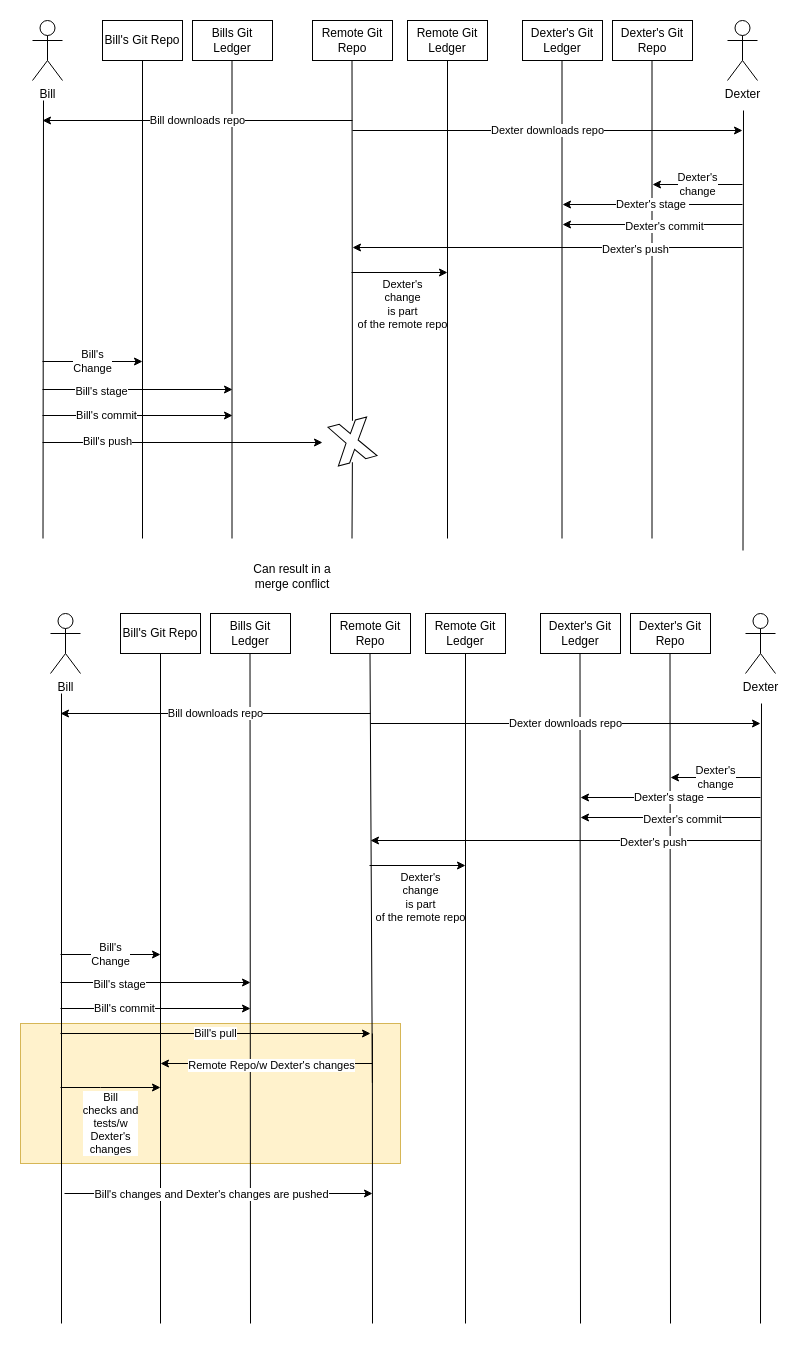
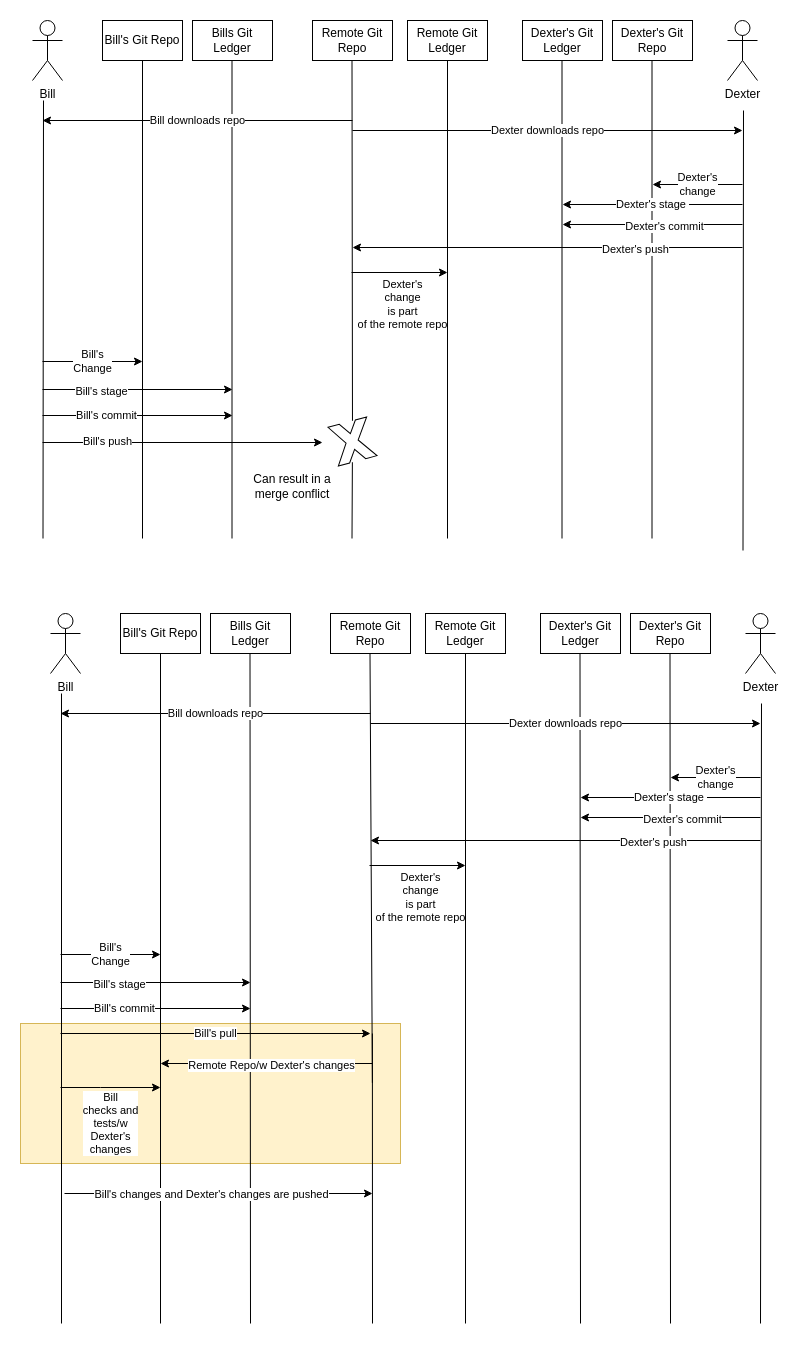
(293, 577) -> (293, 487)
